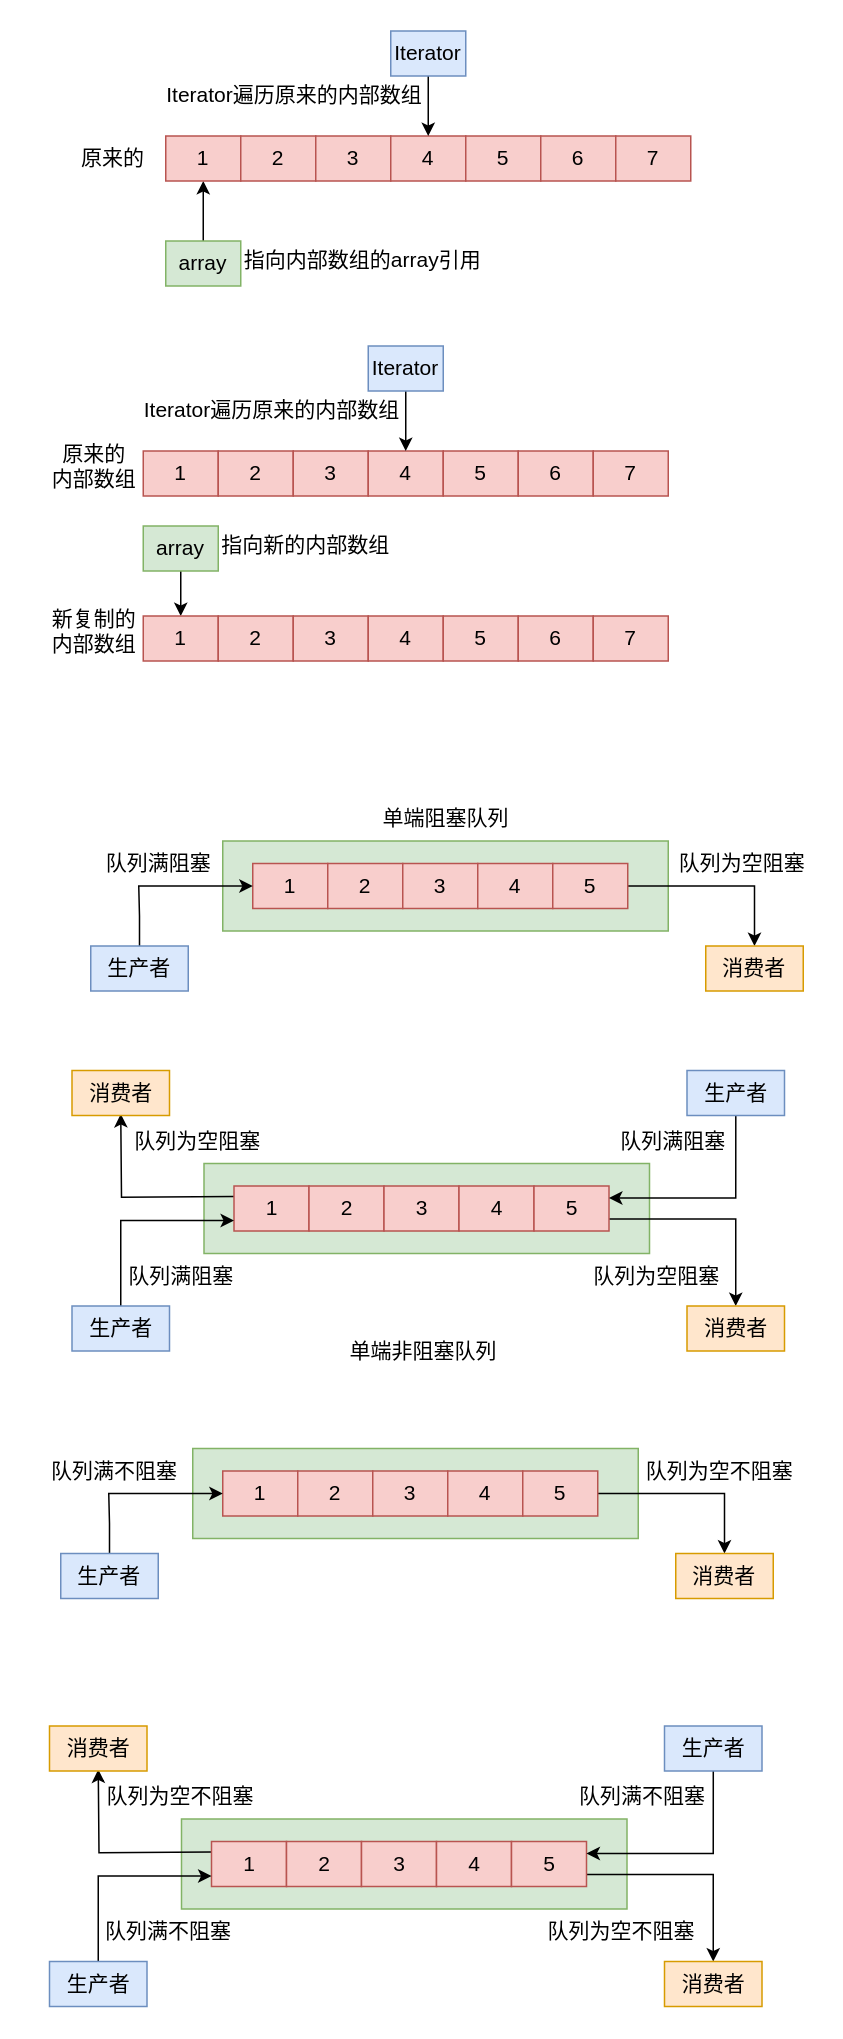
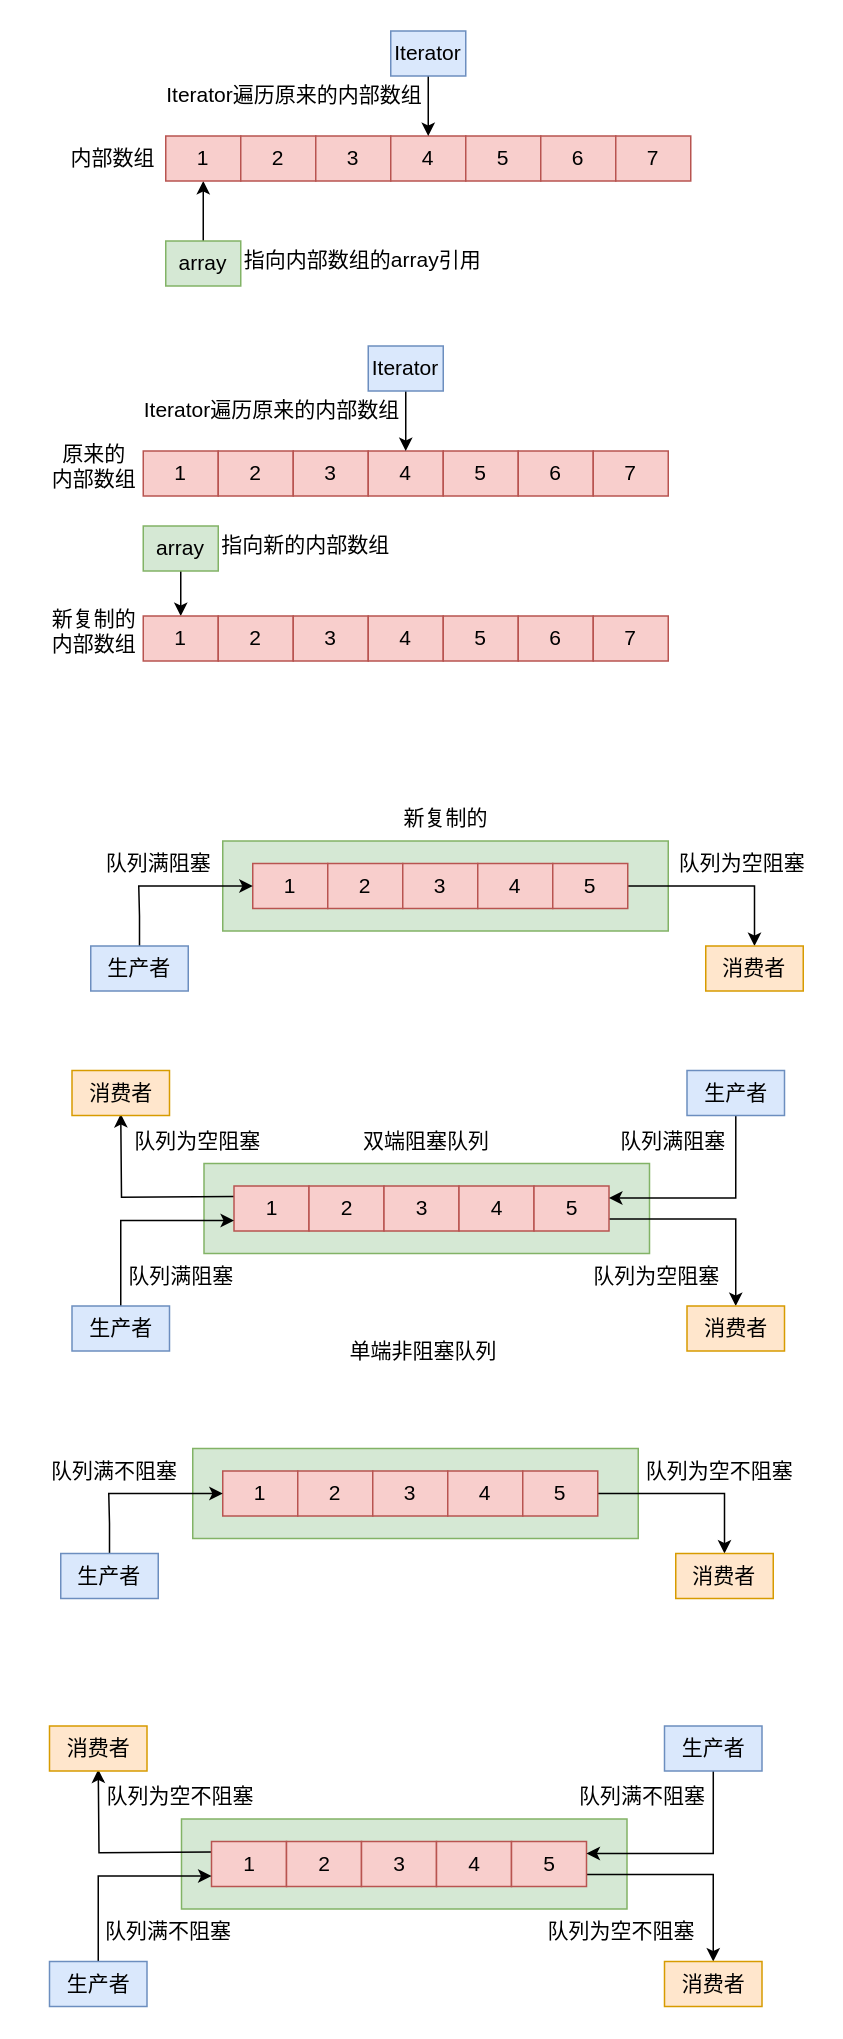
(113, 158) -> (113, 158)
(446, 818) -> (446, 818)
none -> (427, 1141)
